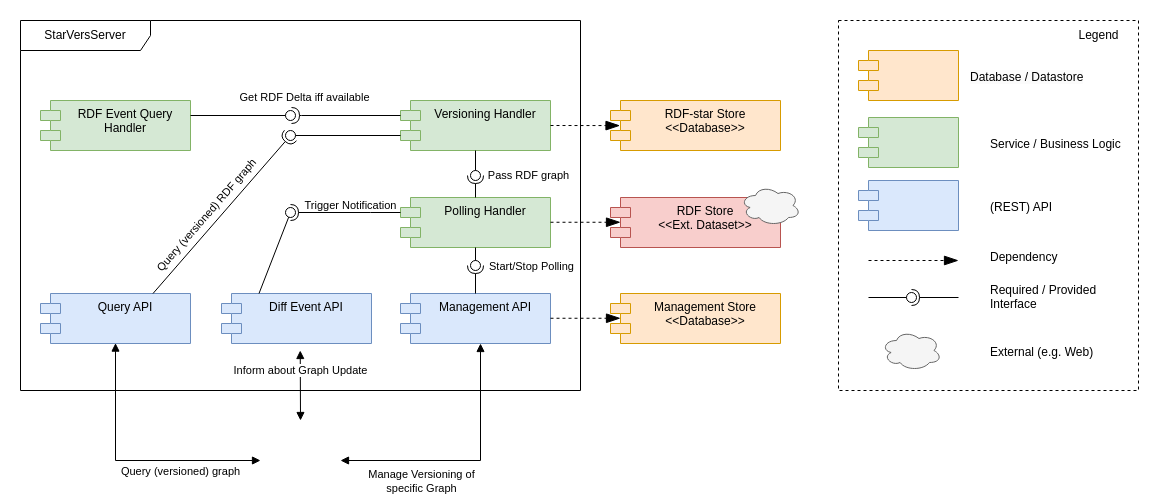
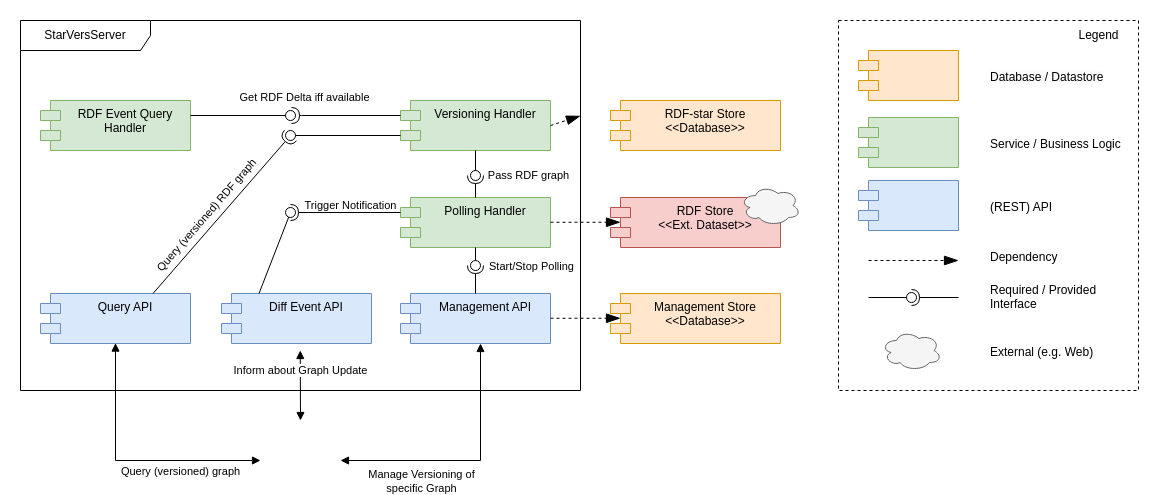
(1044, 76) -> (1064, 76)
(578, 126) -> (558, 123)
